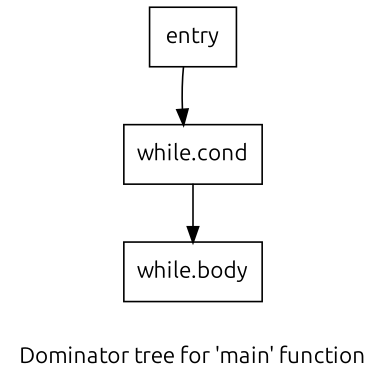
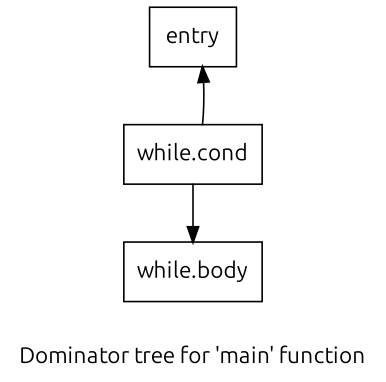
(182, 88) -> (204, 104)
